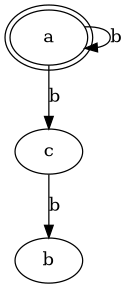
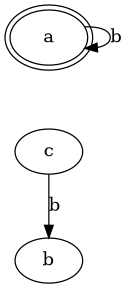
(49, 91) -> none
